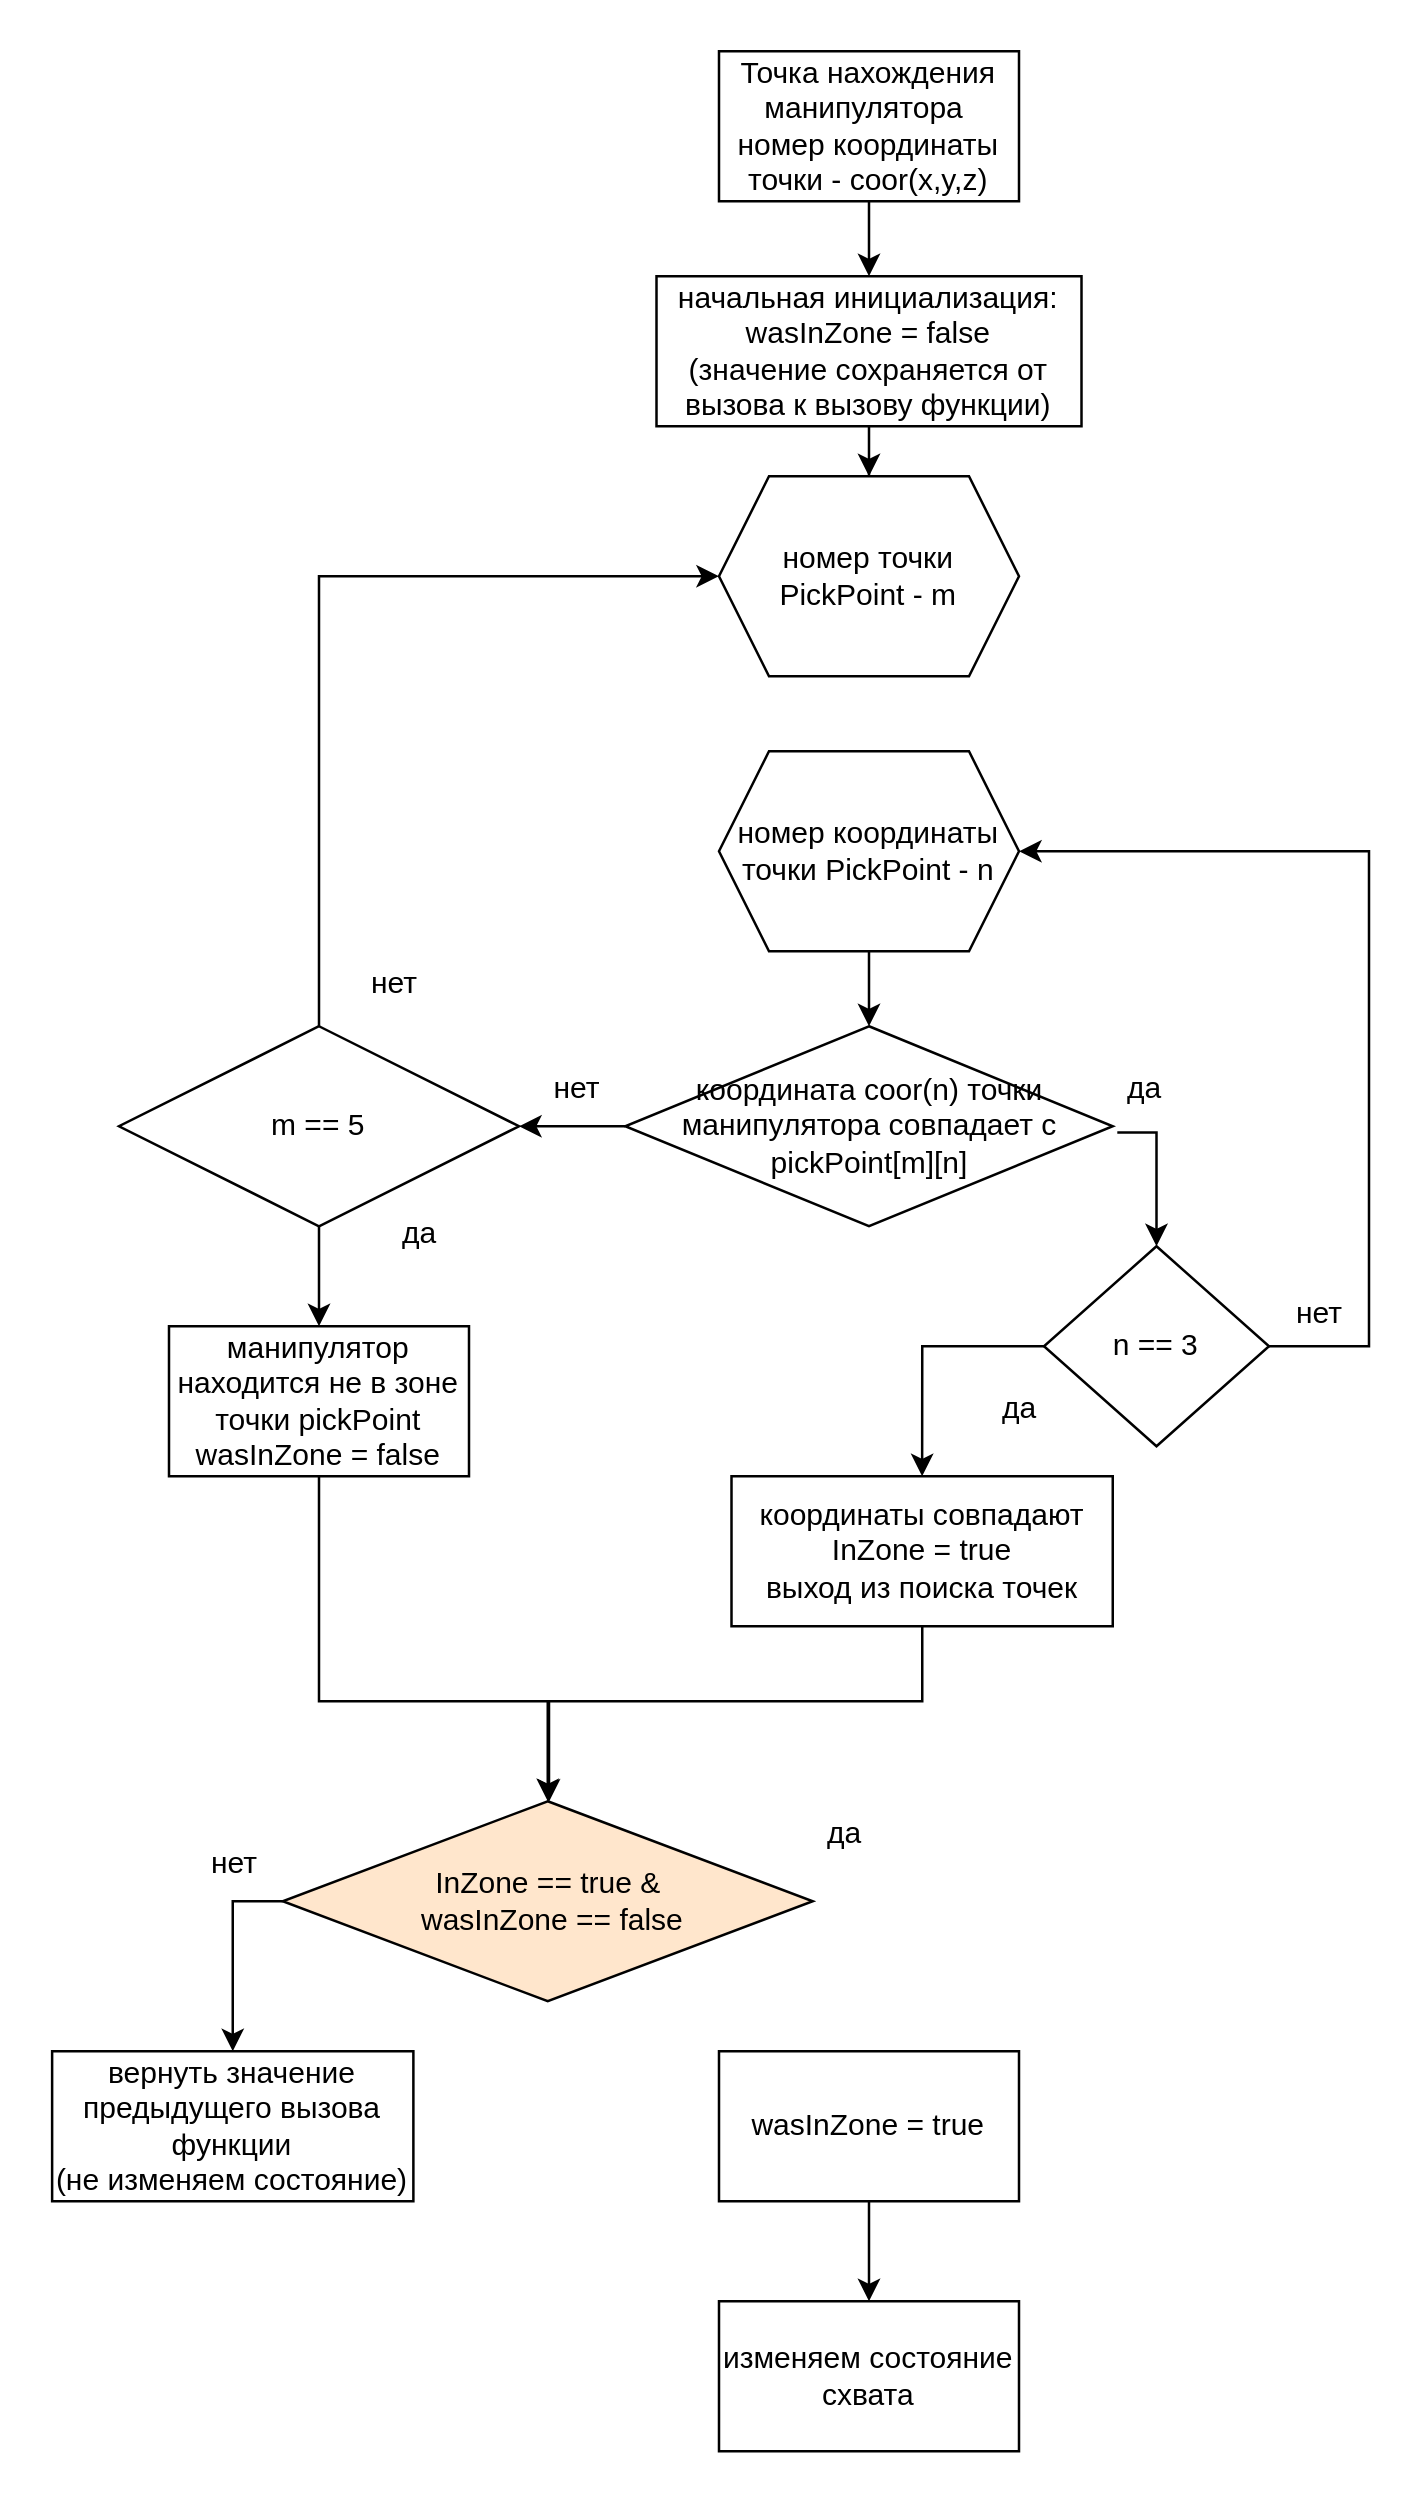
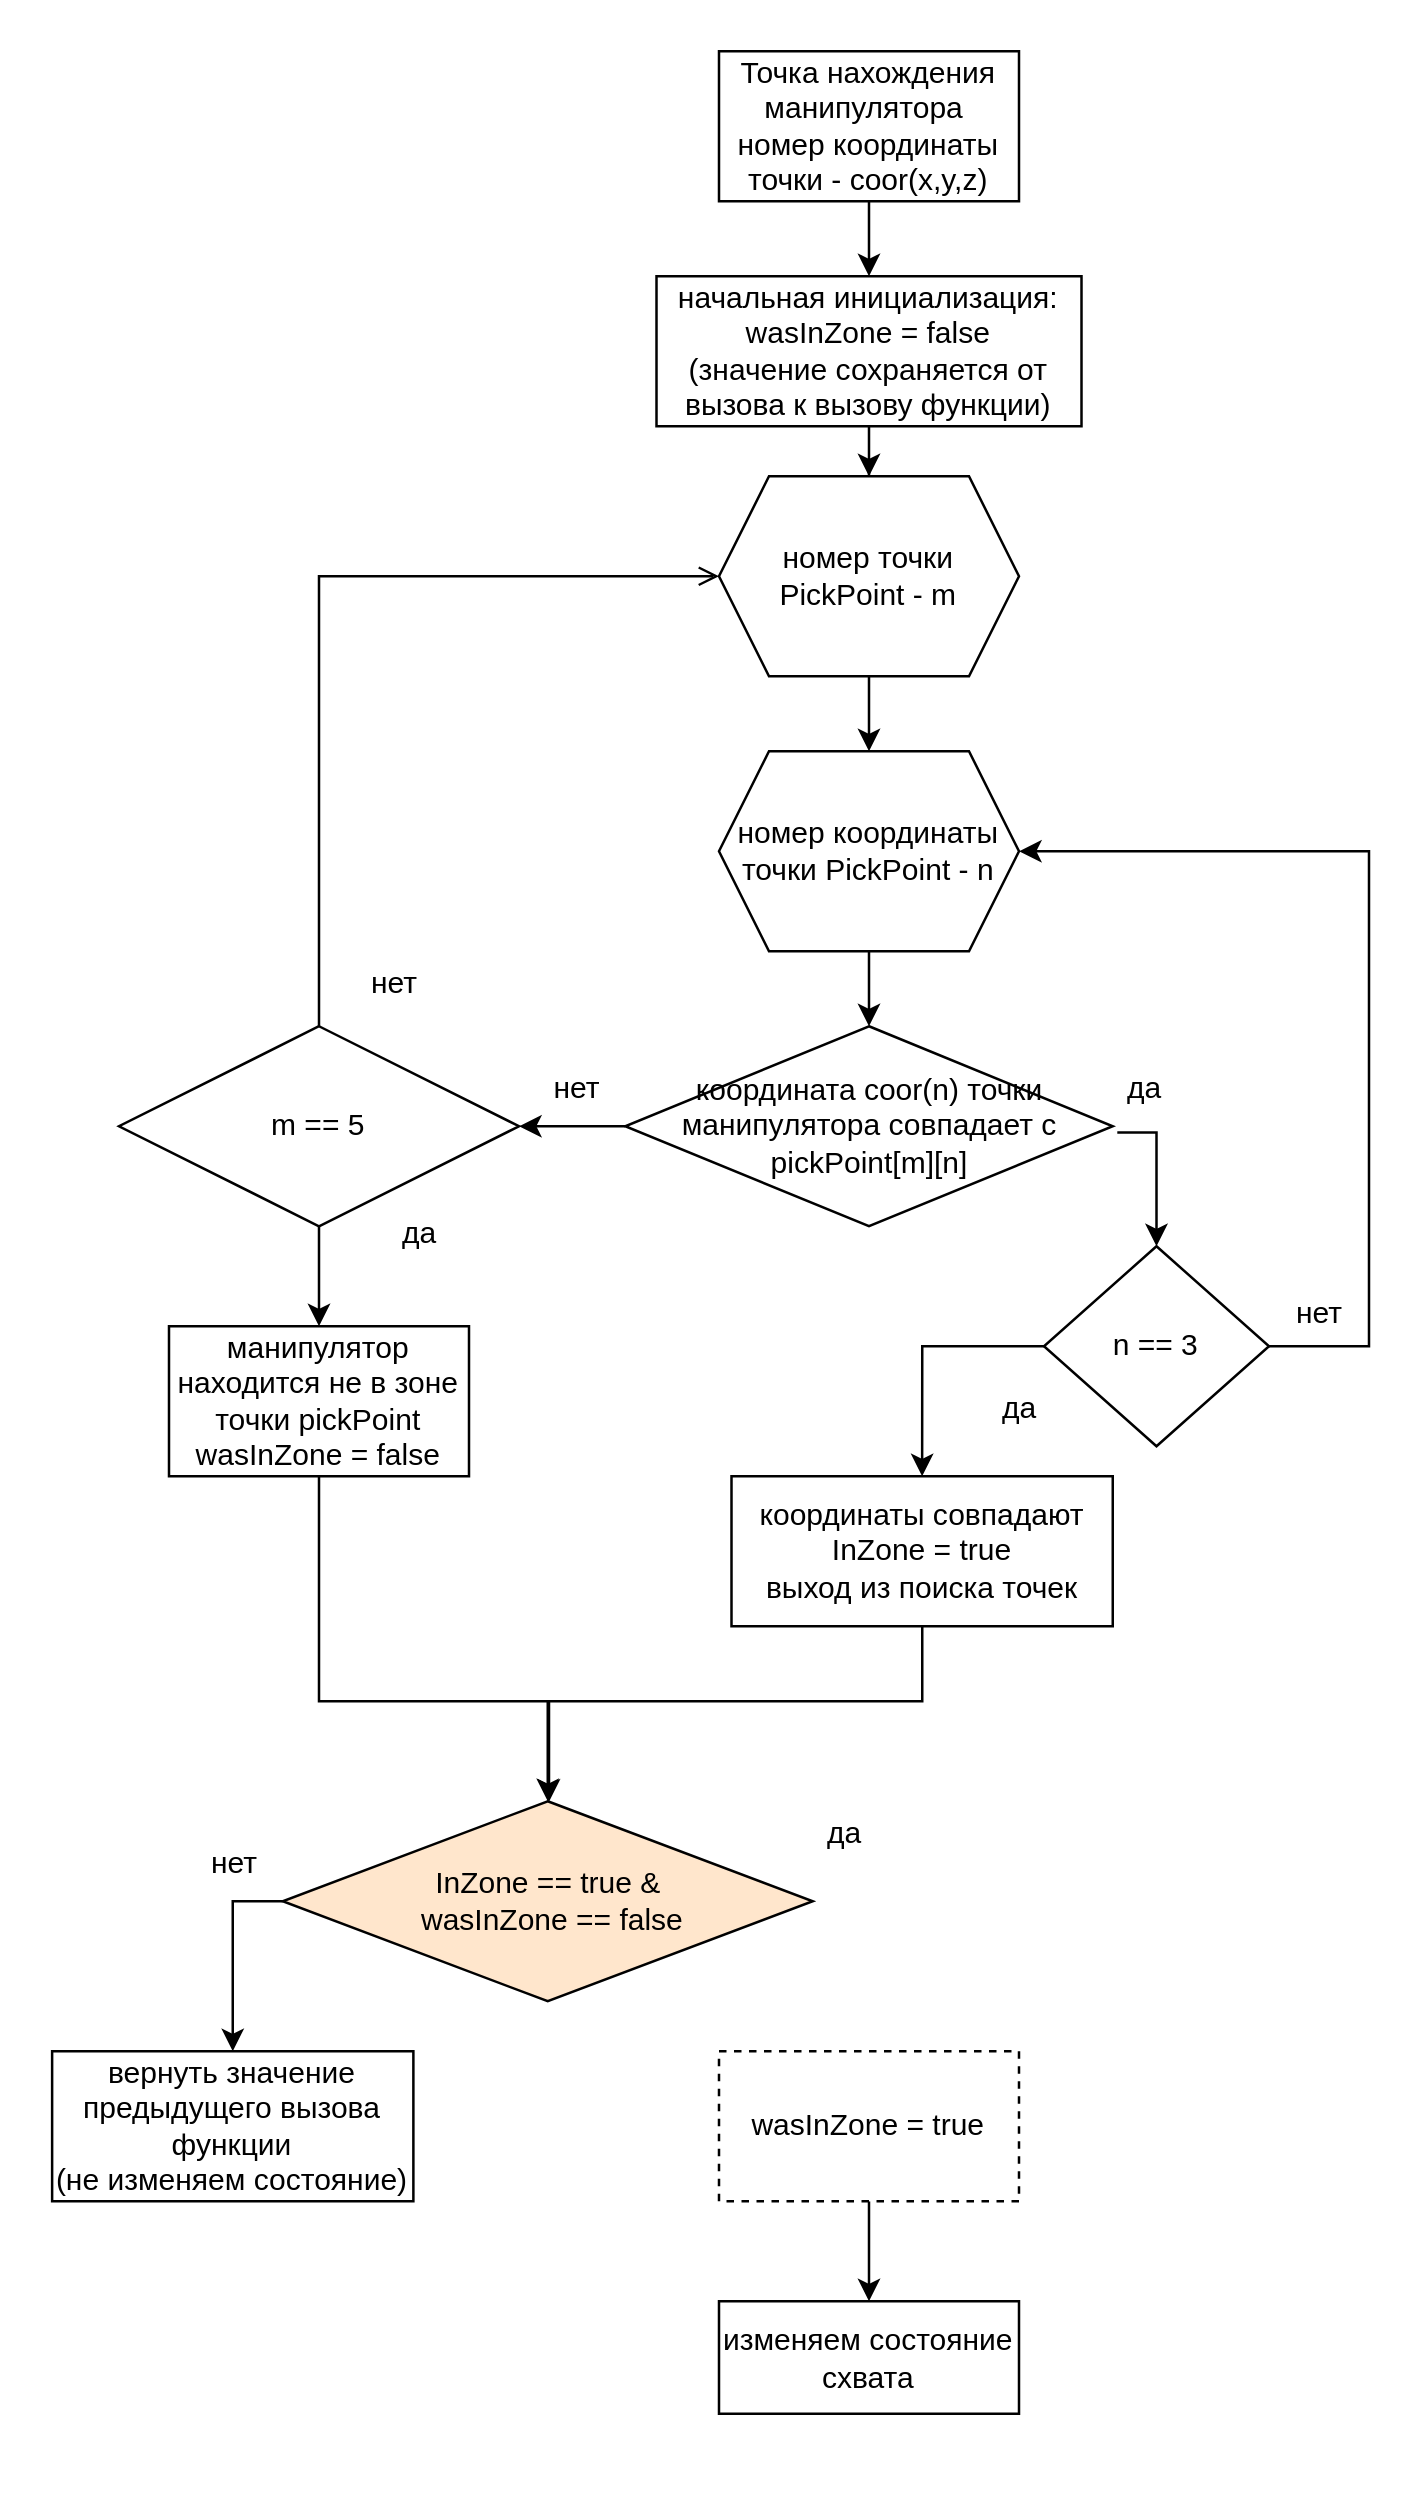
(701, 576) -> (705, 576)
none -> (869, 722)
(869, 2126) -> (869, 2126)
(869, 2376) -> (869, 2358)
